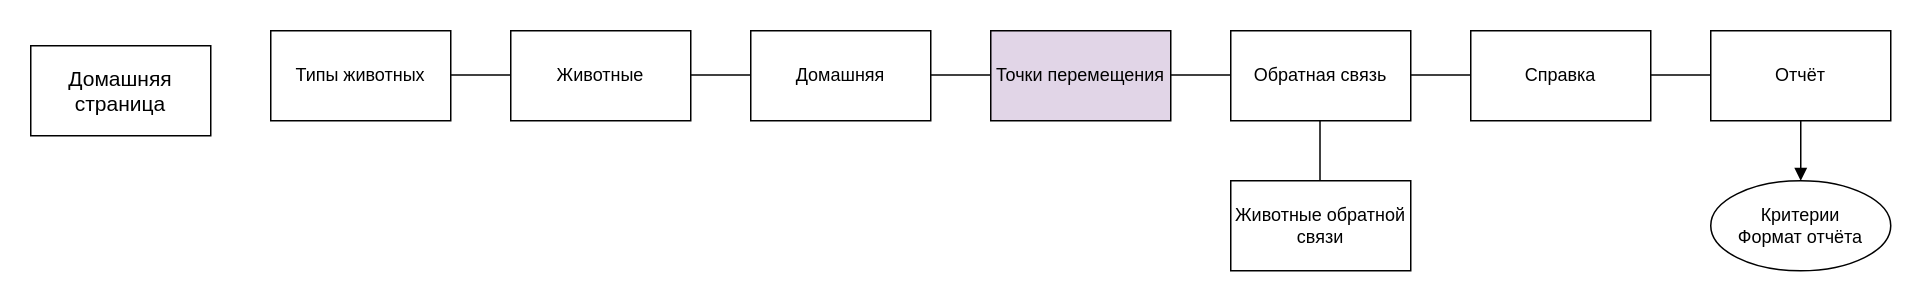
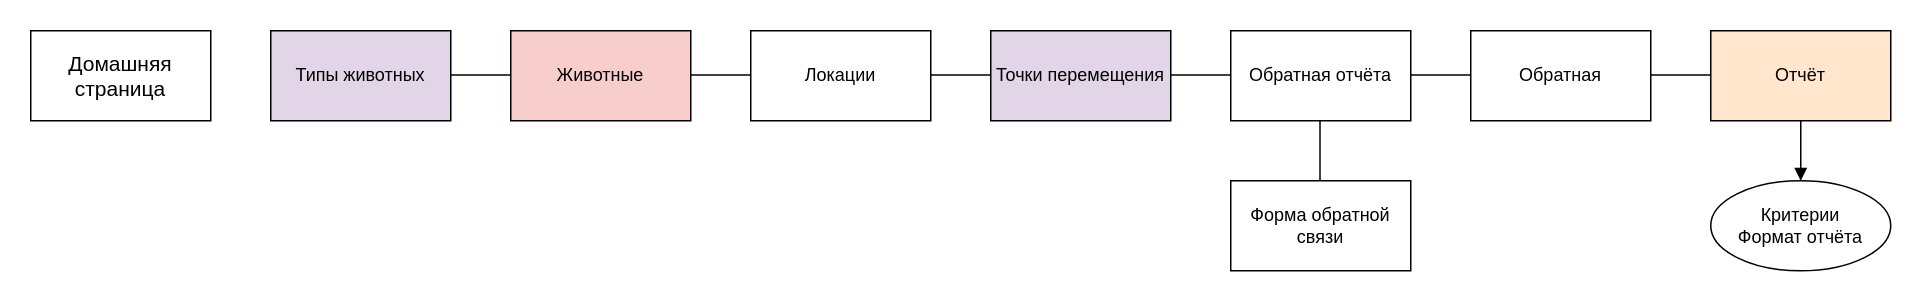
(361, 76) -> (361, 76)
(601, 76) -> (601, 76)
(841, 76) -> (841, 76)
(1321, 76) -> (1321, 76)
(1561, 76) -> (1561, 76)
(1801, 76) -> (1801, 76)
(121, 91) -> (121, 76)
(1321, 226) -> (1321, 226)
